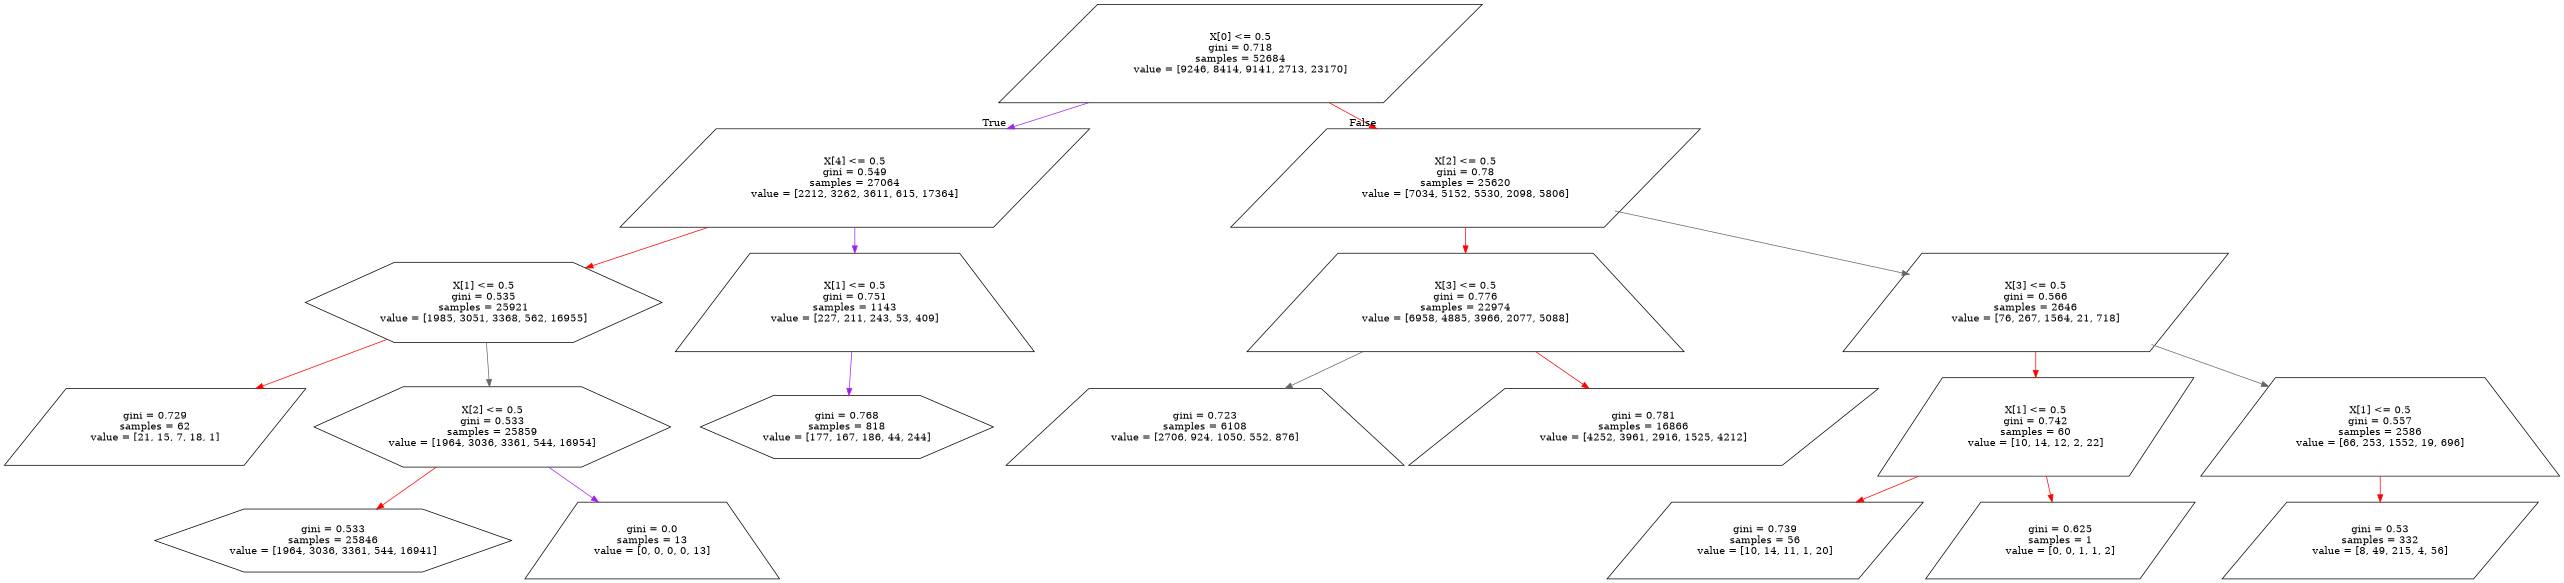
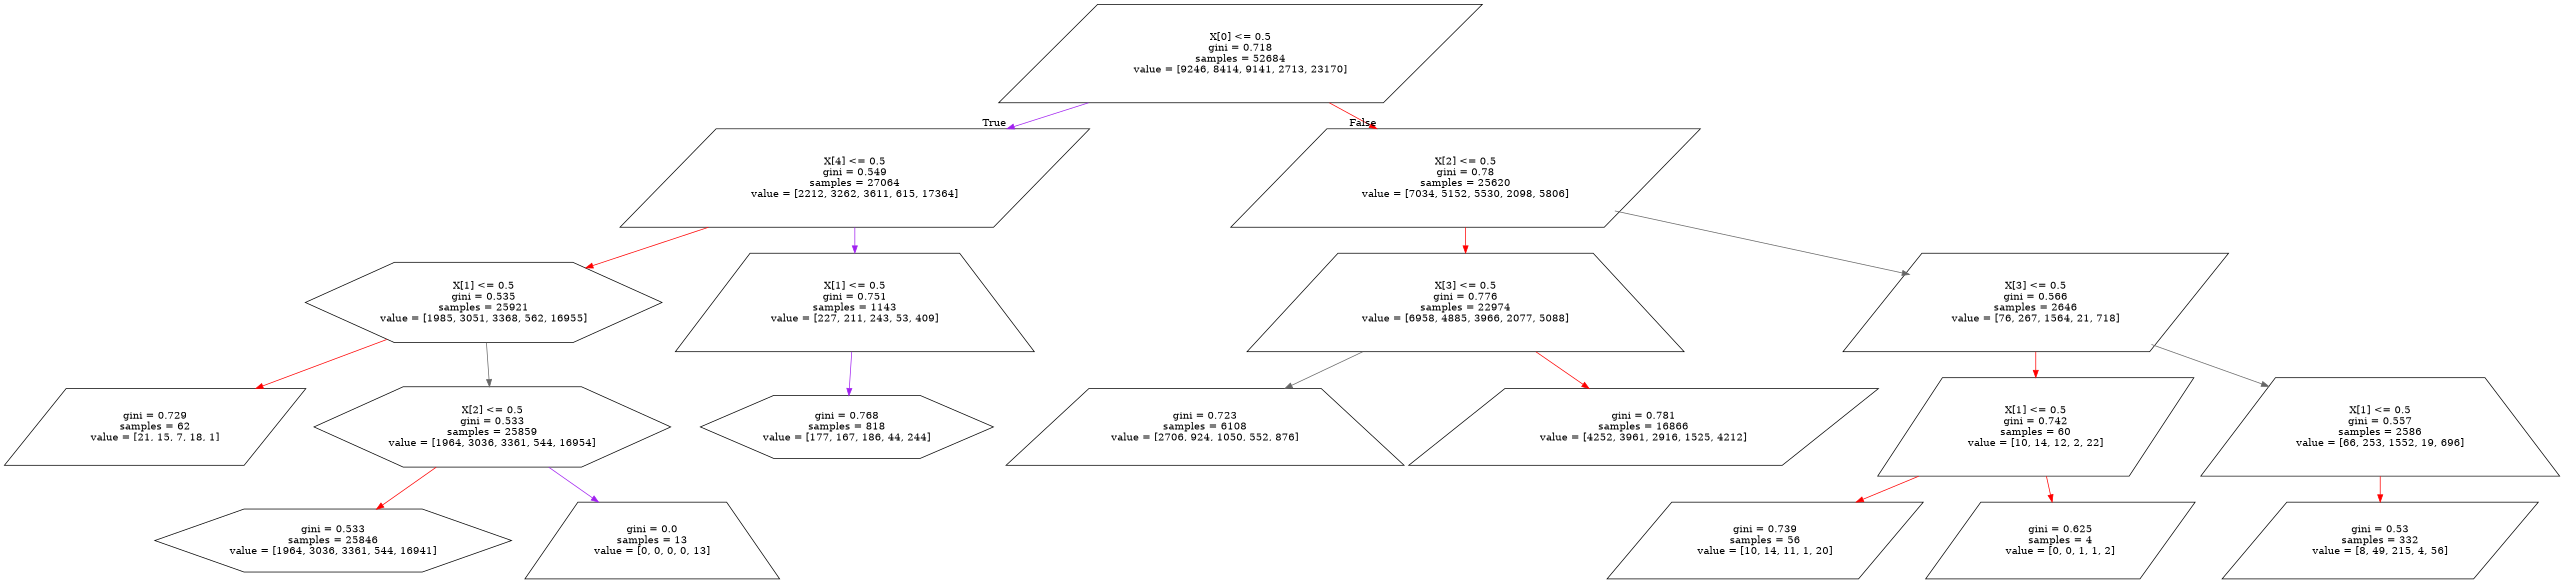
(2060, 541) -> (2060, 541)
